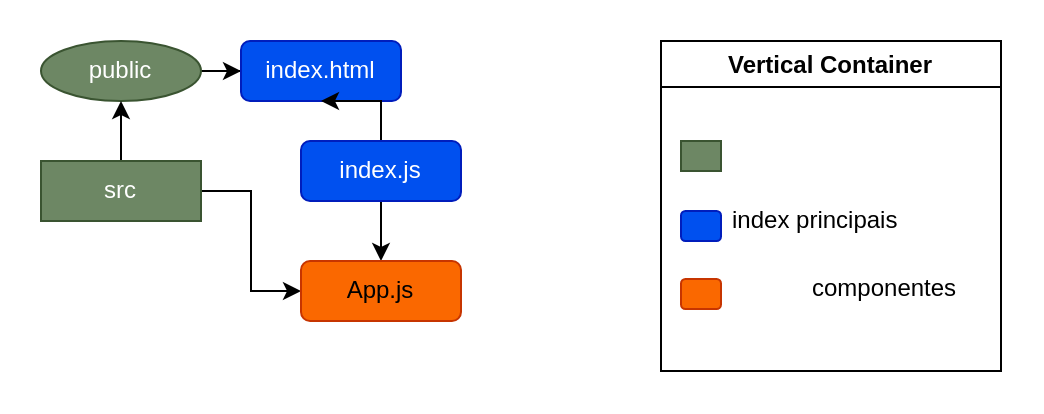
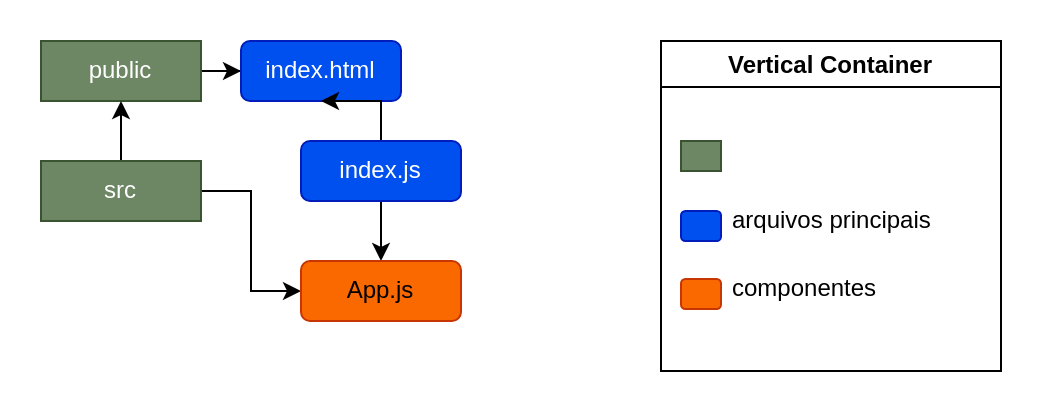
(121, 71) -> (121, 71)
(825, 221) -> (845, 221)
(899, 289) -> (819, 289)
